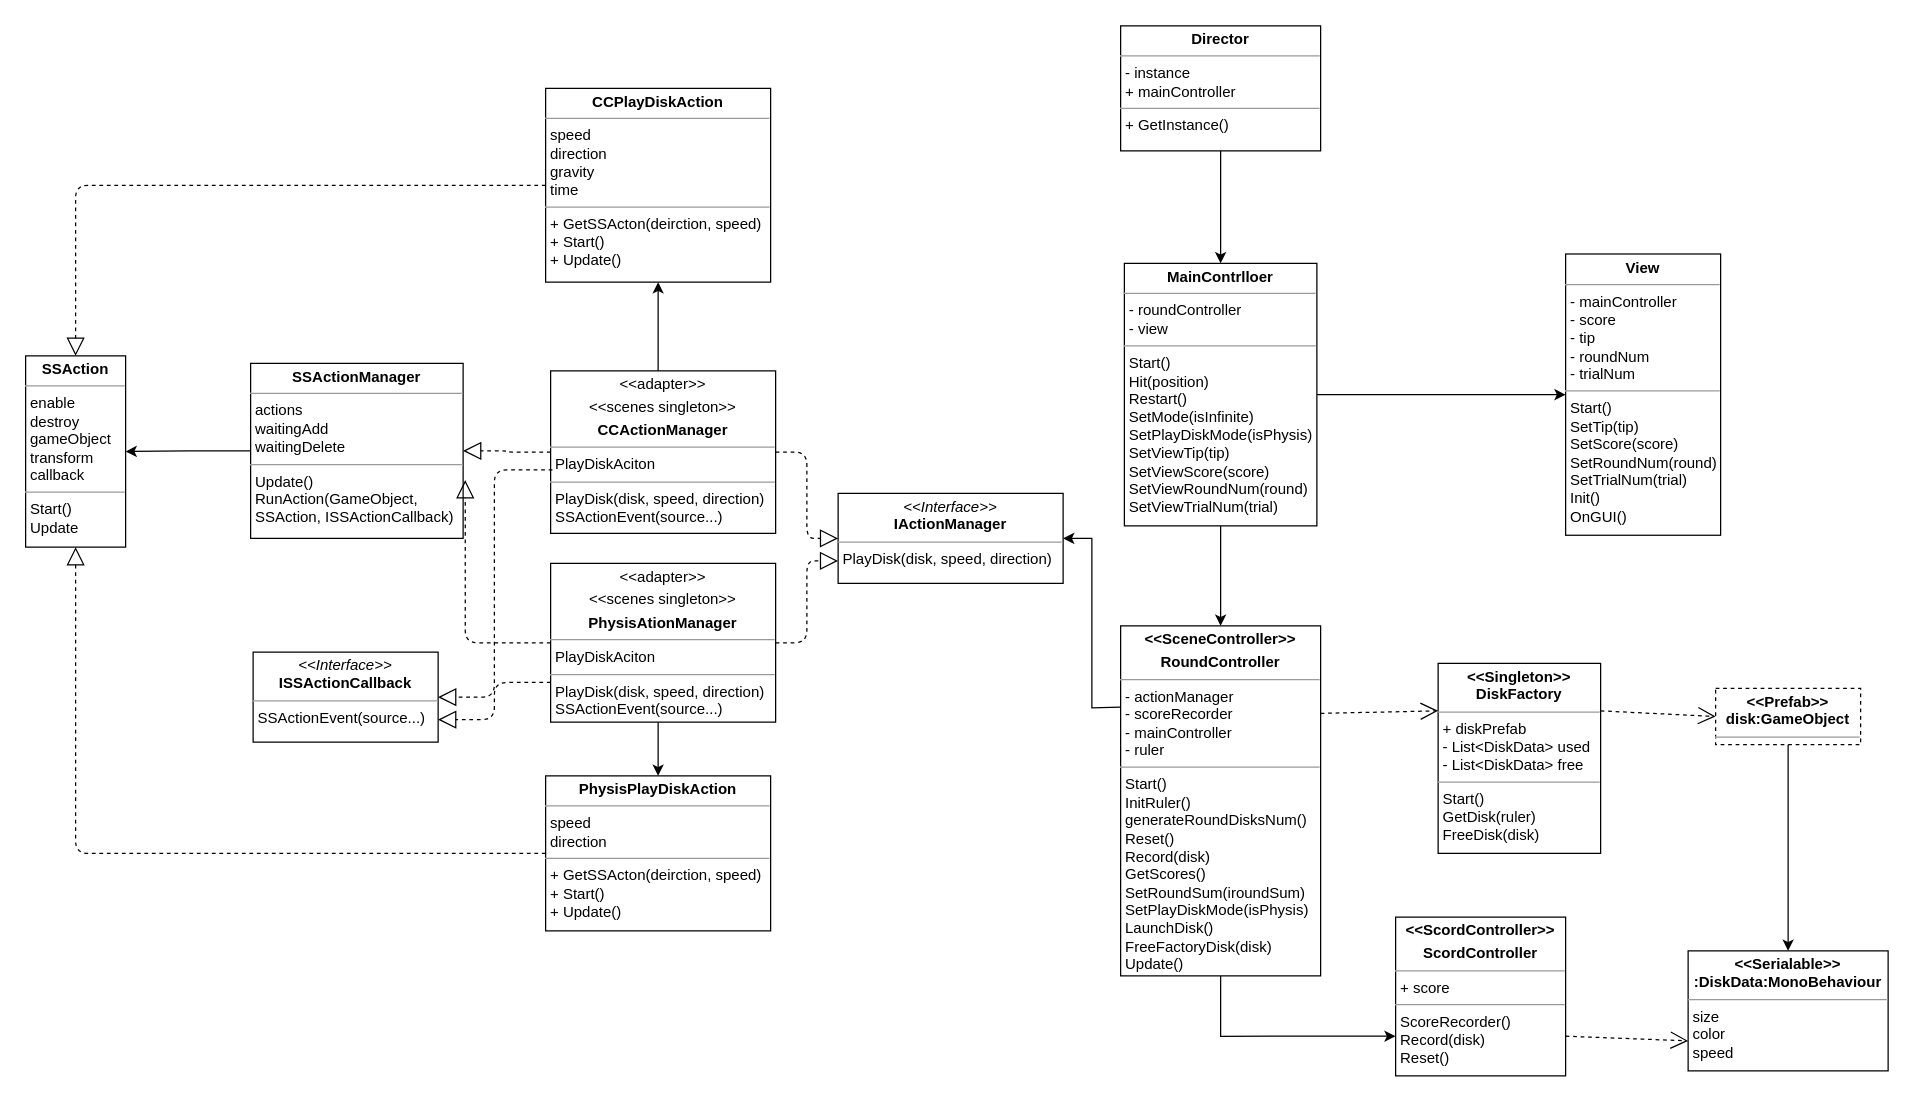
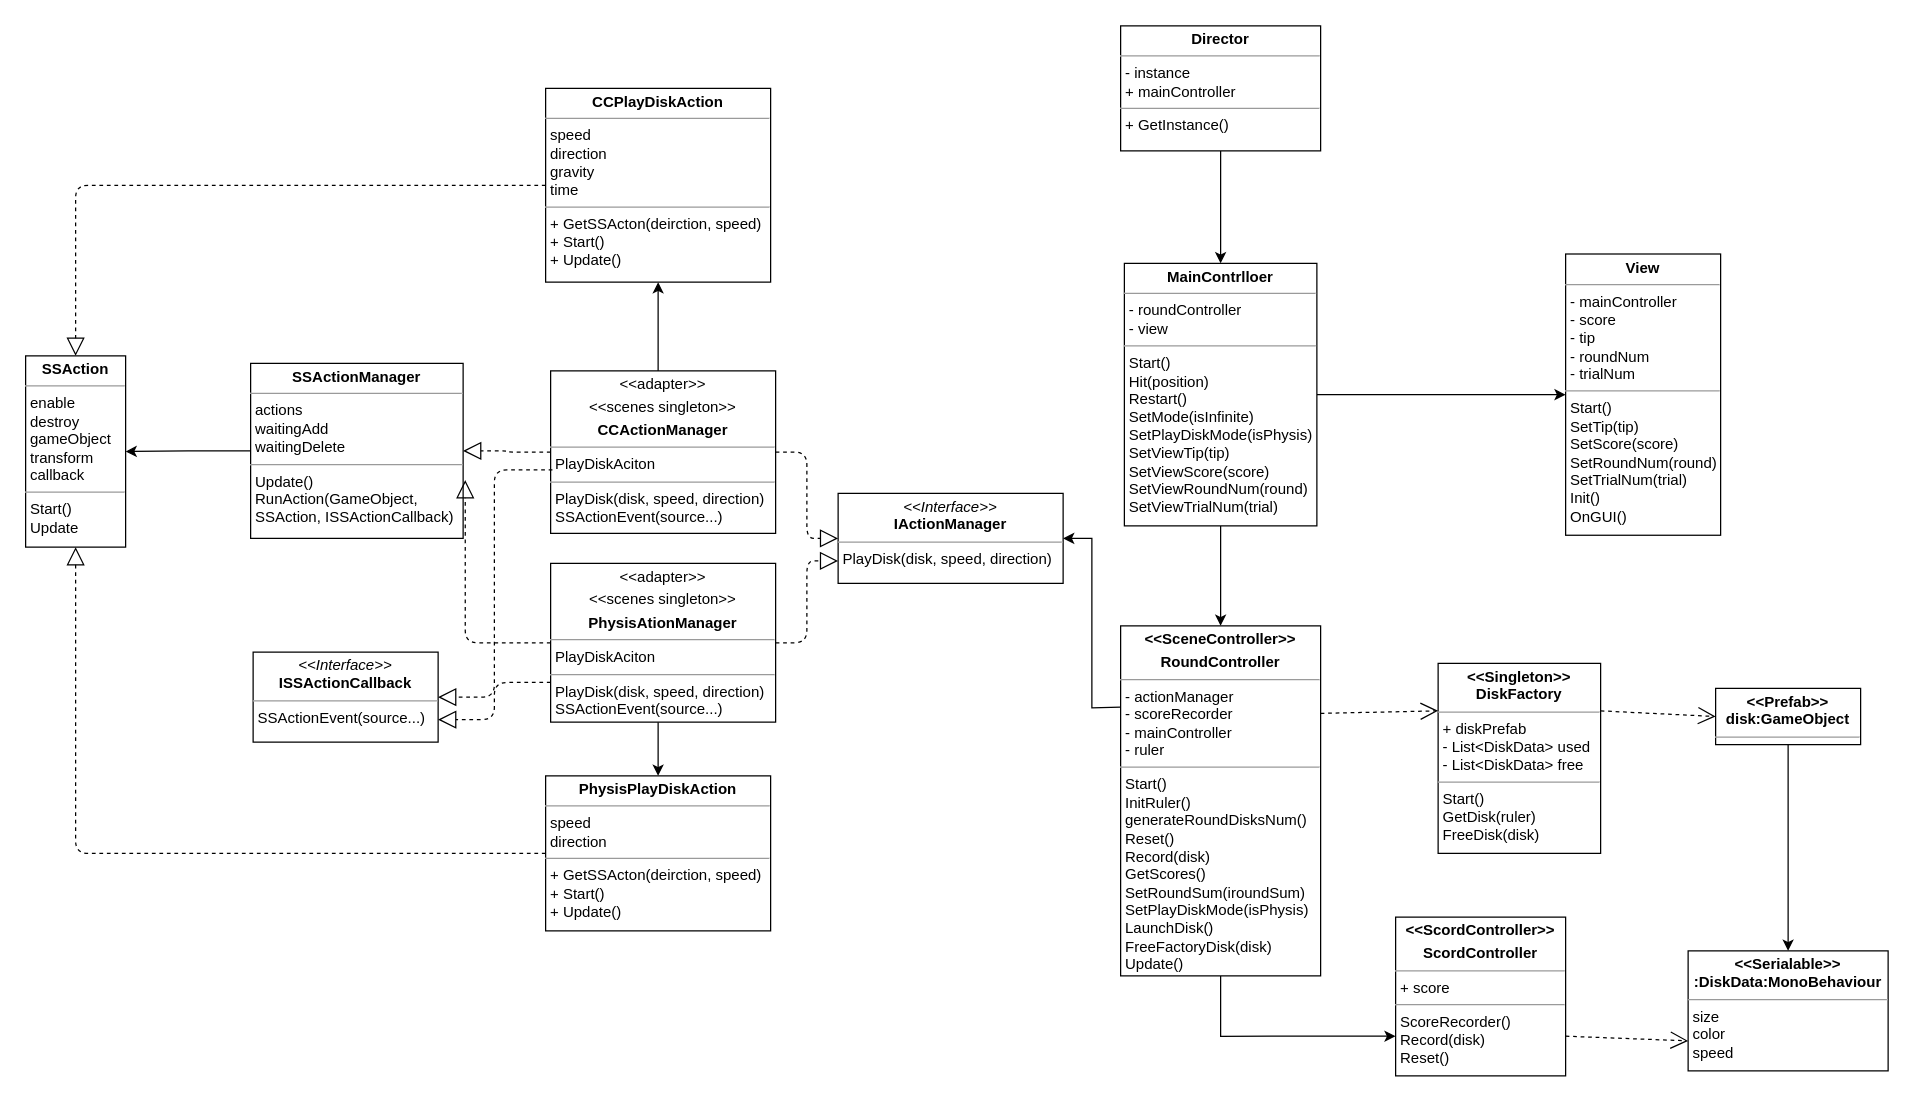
(1788, 716) -> (1788, 716)
